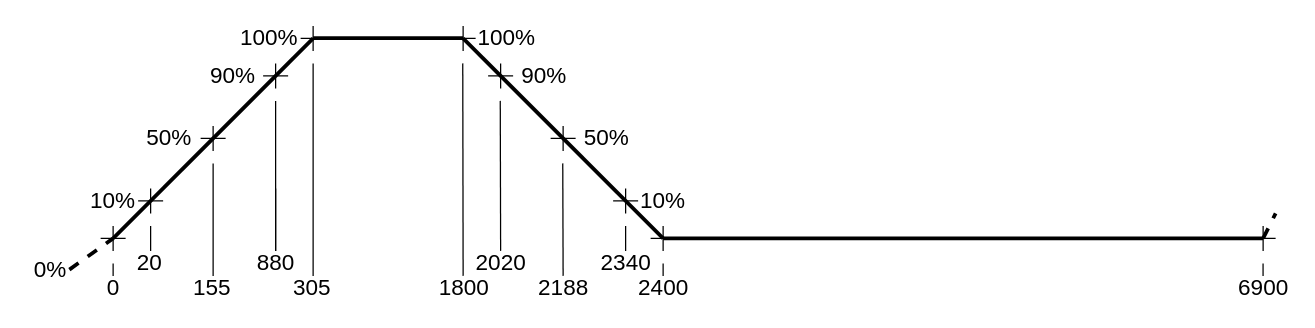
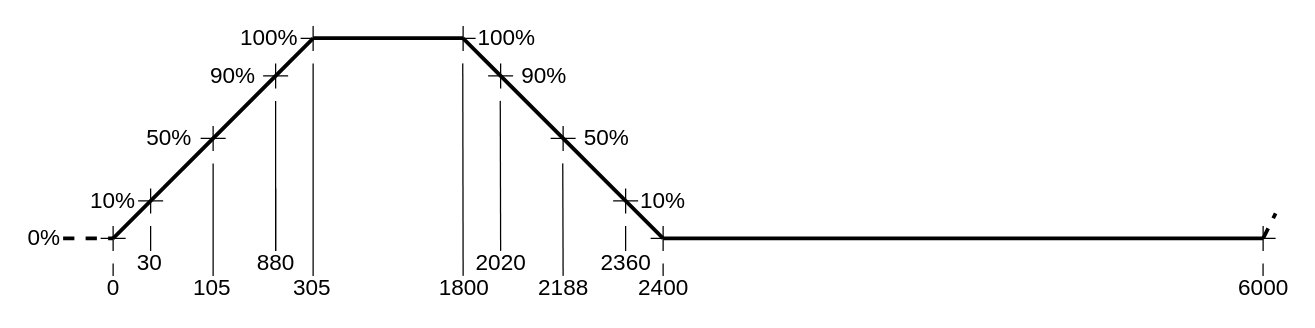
(150, 263) -> (150, 263)
(626, 263) -> (626, 263)
(51, 269) -> (44, 238)
(213, 288) -> (213, 288)
(1264, 288) -> (1264, 288)
